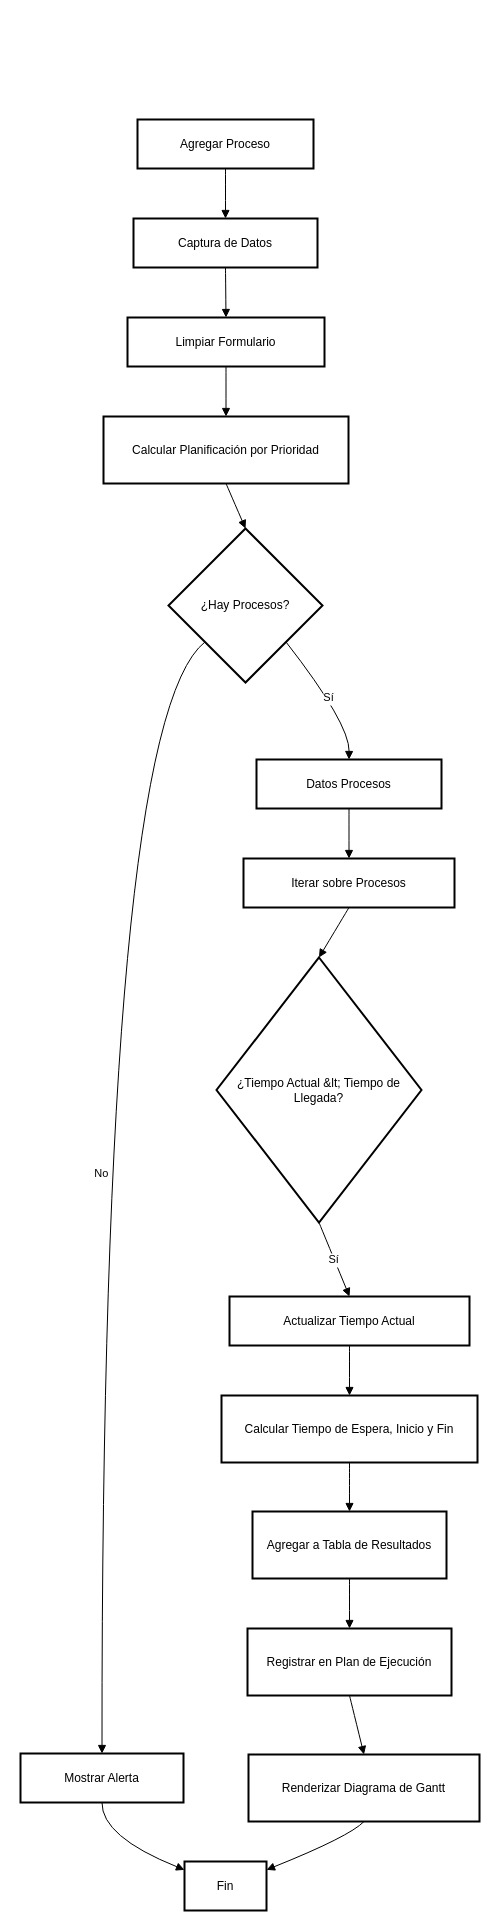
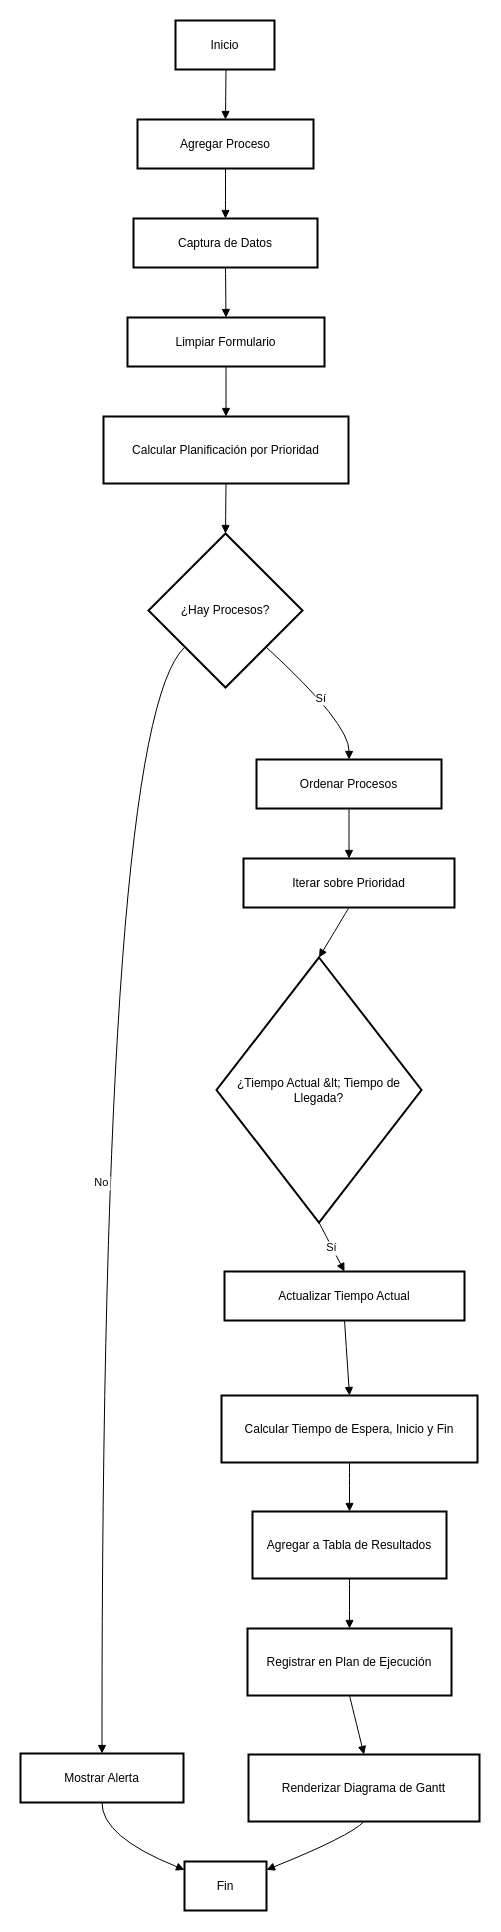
none -> (225, 45)
none -> (226, 91)
(246, 606) -> (226, 611)
(349, 785) -> (349, 785)
(349, 884) -> (349, 884)
(350, 1321) -> (345, 1296)
